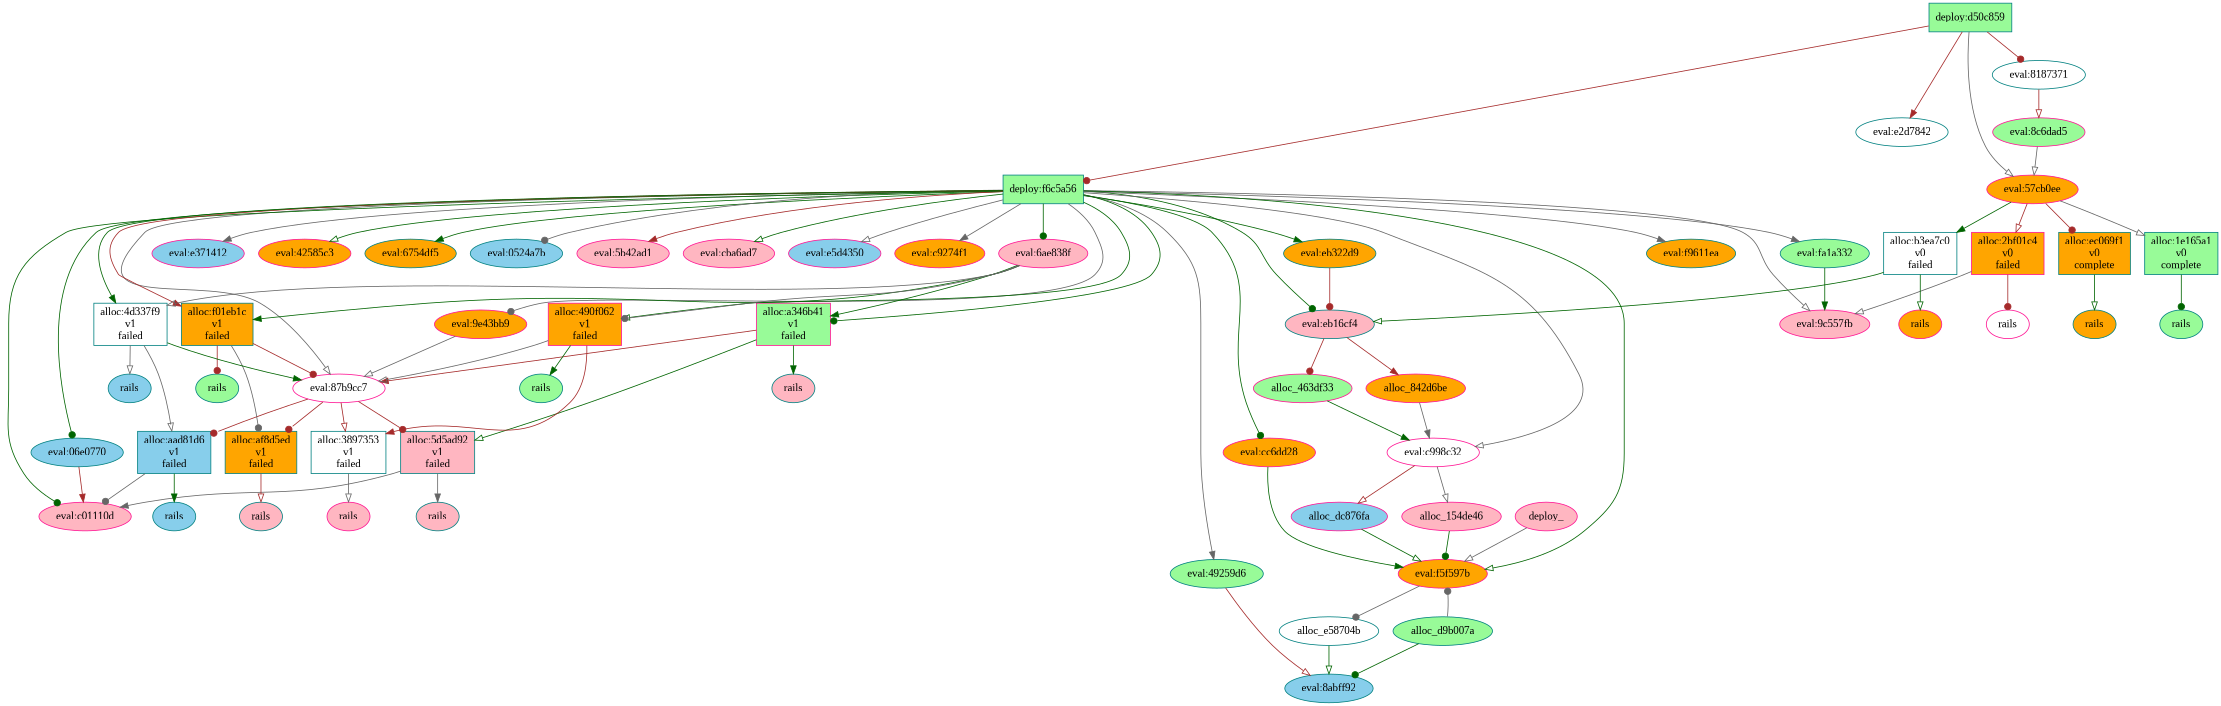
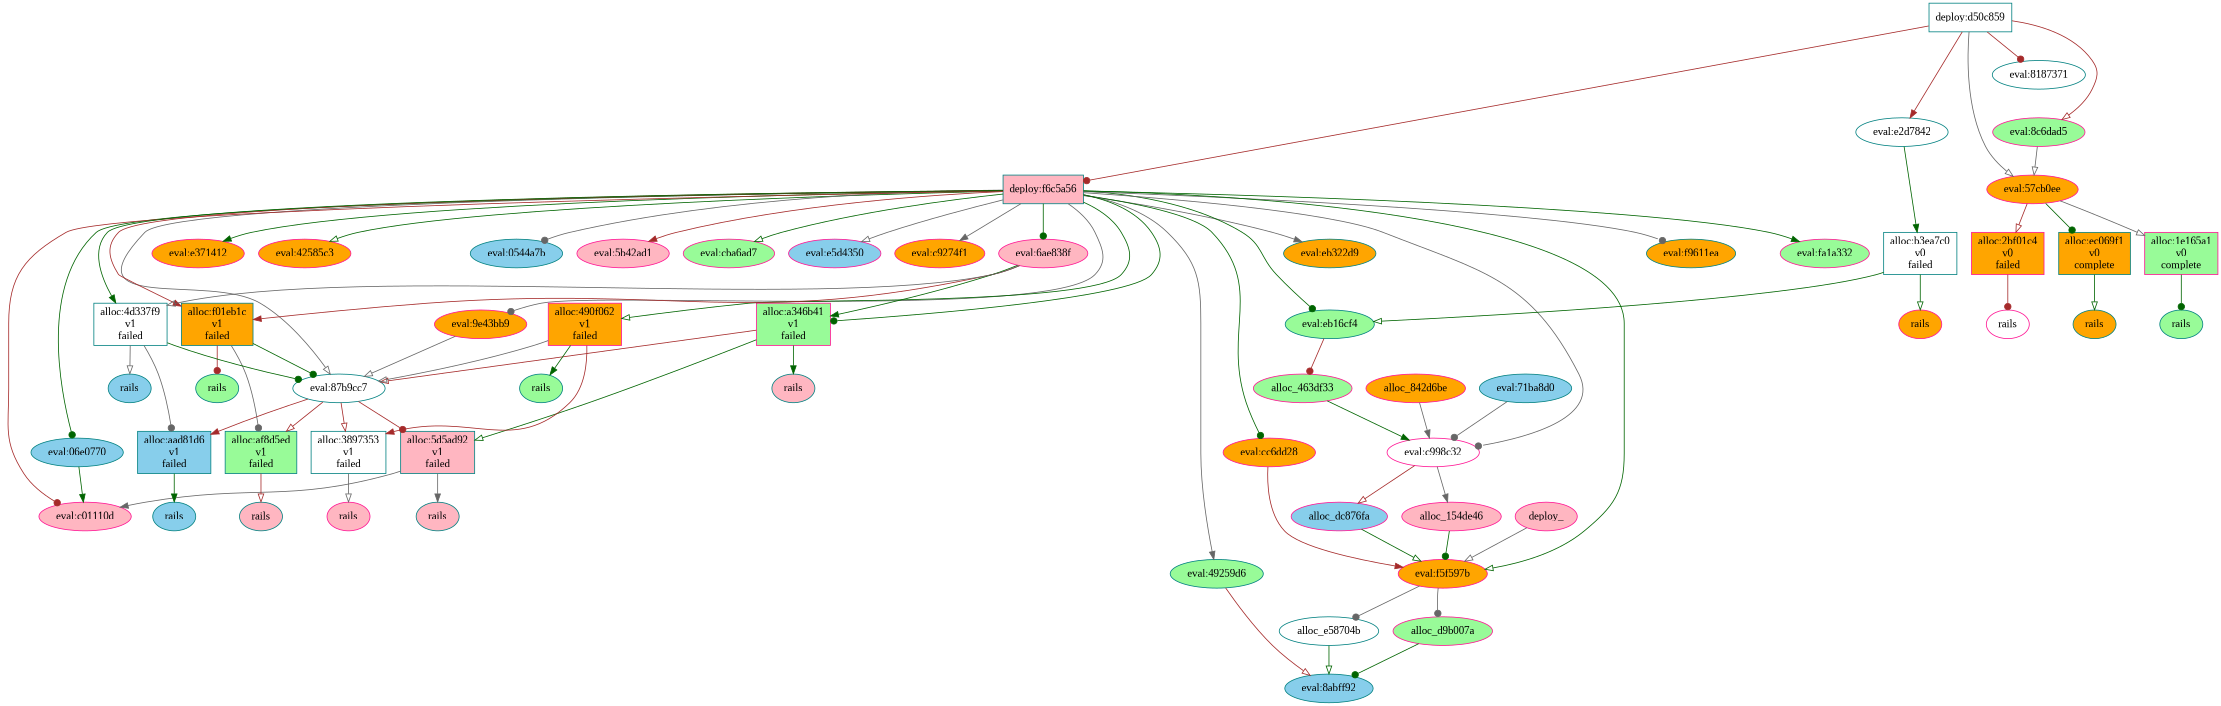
(1970, 18) -> (1970, 18)
(2039, 100) -> (2084, 51)
(1043, 189) -> (1043, 189)
(1439, 203) -> (1439, 203)
(1372, 206) -> (1372, 206)
(461, 210) -> (461, 210)
(1988, 215) -> (1910, 186)
(2058, 216) -> (2058, 216)
(1237, 224) -> (1237, 224)
(99, 226) -> (99, 226)
(1423, 248) -> (1423, 248)
(198, 253) -> (198, 253)
(411, 253) -> none
(516, 253) -> (516, 253)
(729, 253) -> (729, 253)
(1825, 253) -> (1825, 253)
(2181, 253) -> (2181, 253)
(1330, 286) -> none
(825, 297) -> none
(527, 299) -> (527, 299)
(1330, 324) -> (1330, 324)
(1825, 324) -> none
(1369, 354) -> none
(572, 356) -> (572, 356)
(282, 358) -> (282, 358)
(231, 363) -> (231, 363)
(162, 384) -> (162, 384)
(339, 388) -> (339, 388)
none -> (1526, 388)
(308, 414) -> (308, 414)
(263, 415) -> (263, 415)
(261, 452) -> (261, 452)
(81, 481) -> (81, 481)
(1441, 481) -> (1441, 481)
(127, 487) -> none
(1306, 543) -> (1306, 543)
(1448, 606) -> (1437, 599)
(1443, 631) -> (1443, 631)
